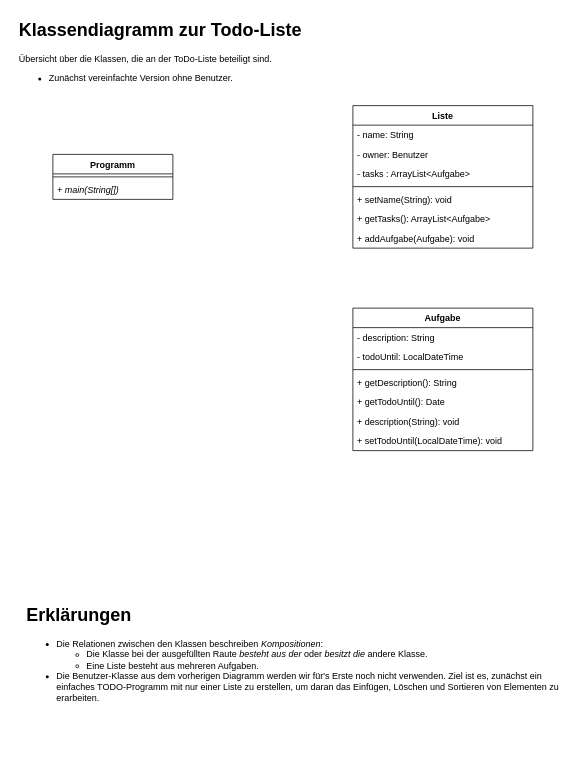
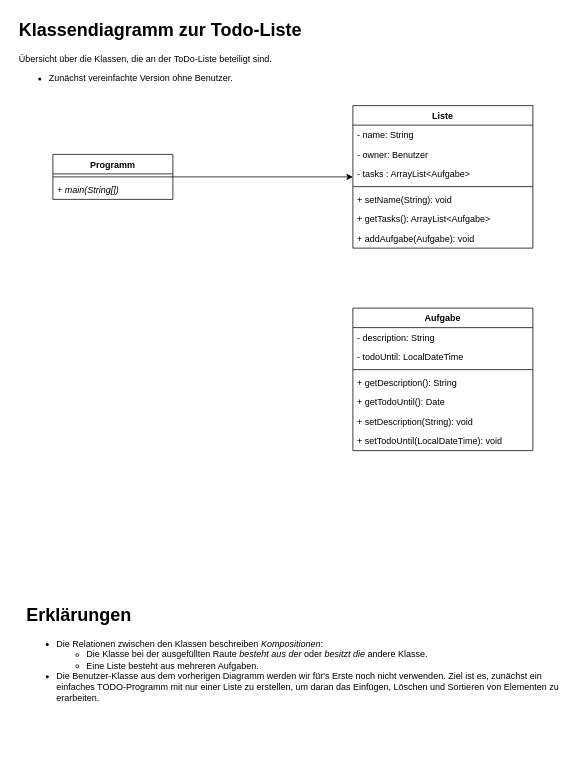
none -> (346, 177)
(417, 422) -> (424, 422)
